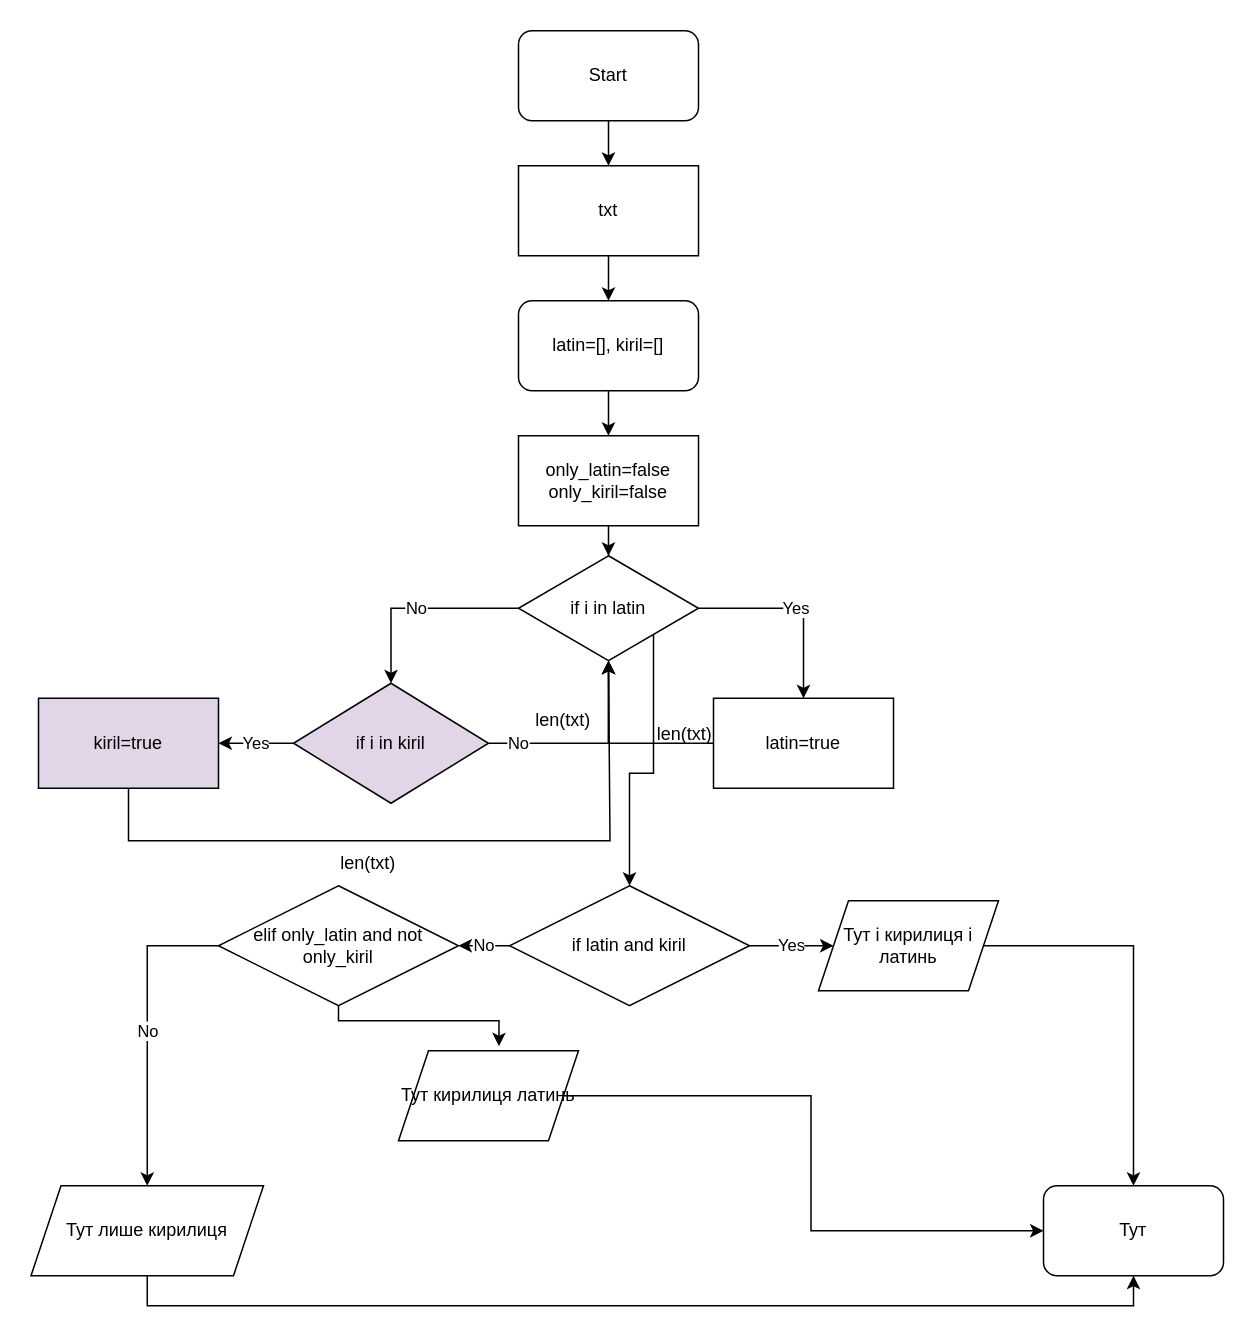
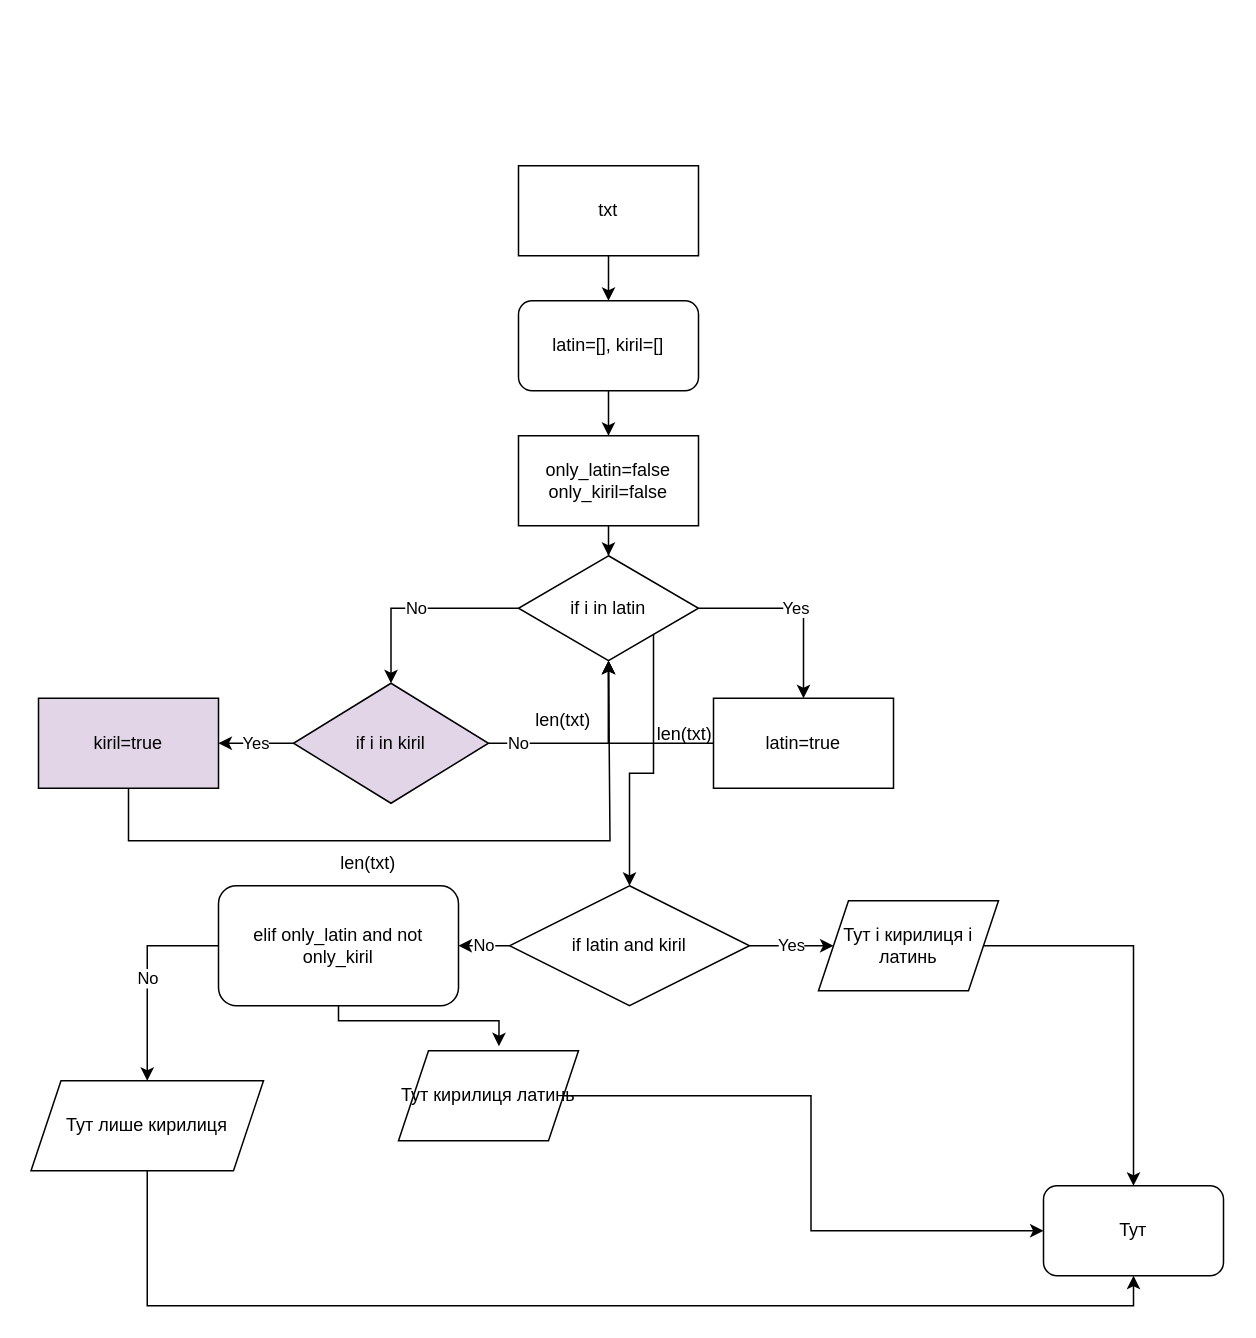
(608, 76) -> none
(608, 149) -> none
(338, 946) -> (338, 946)
(147, 1231) -> (147, 1126)
